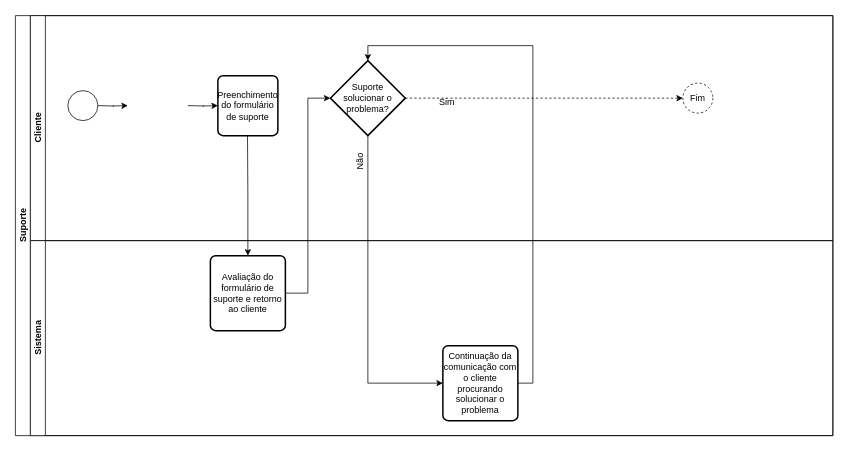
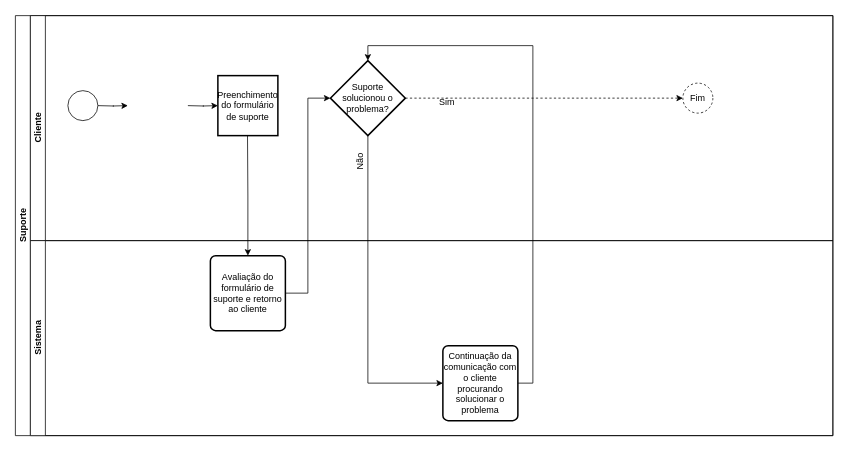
(368, 98) -> (368, 98)
(248, 105) -> (248, 105)
